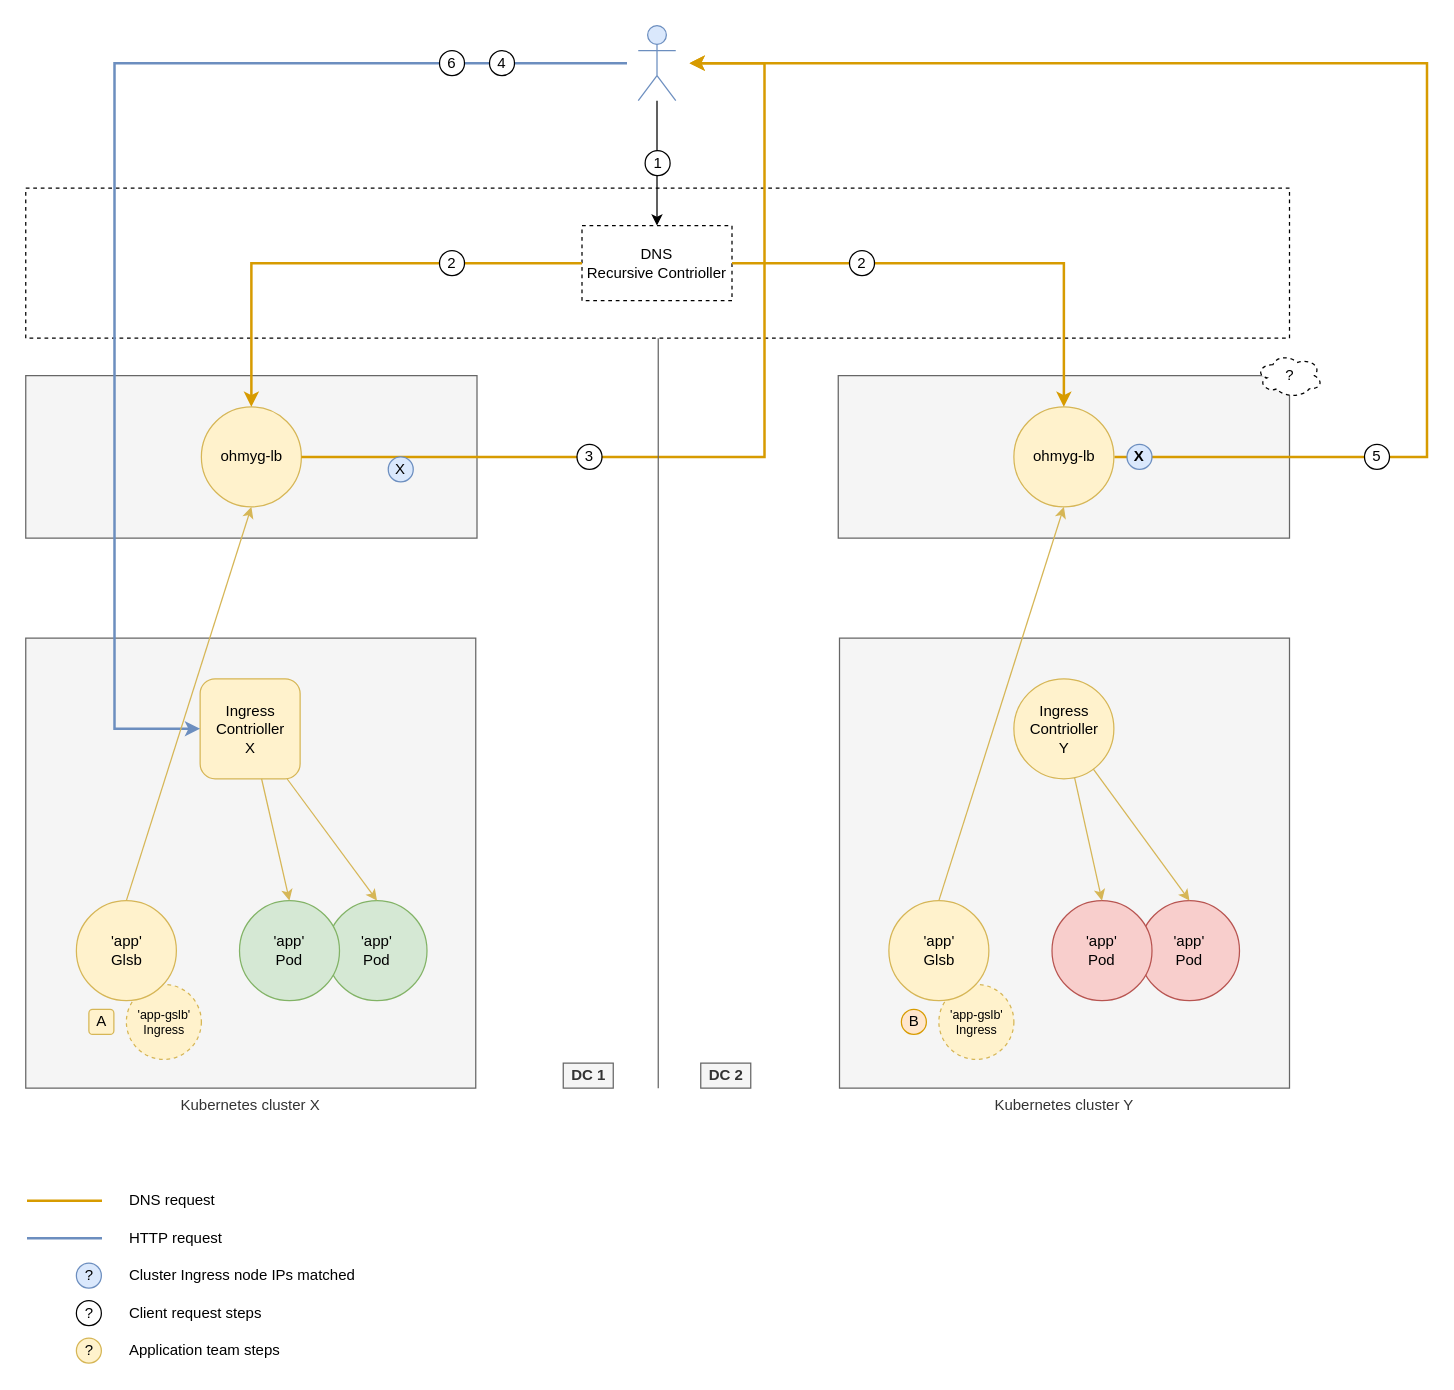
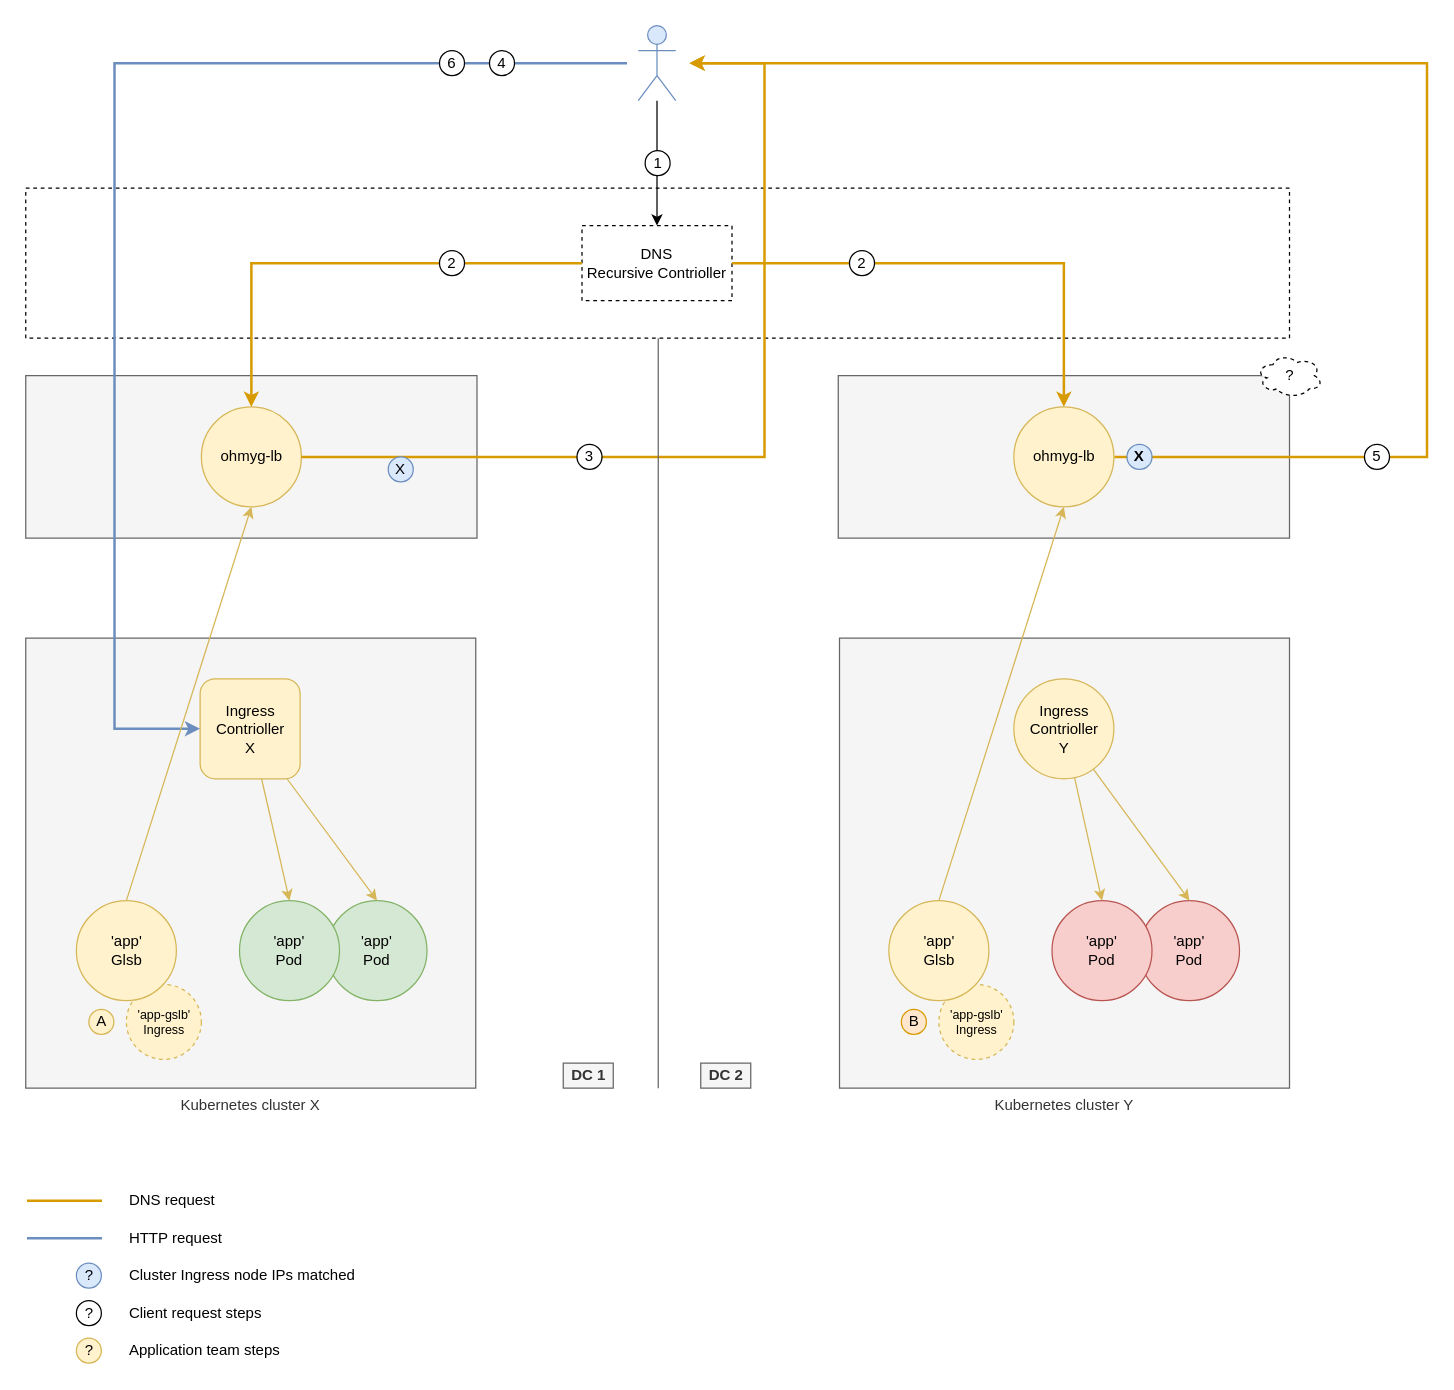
(101, 1022) -> (101, 1022)
